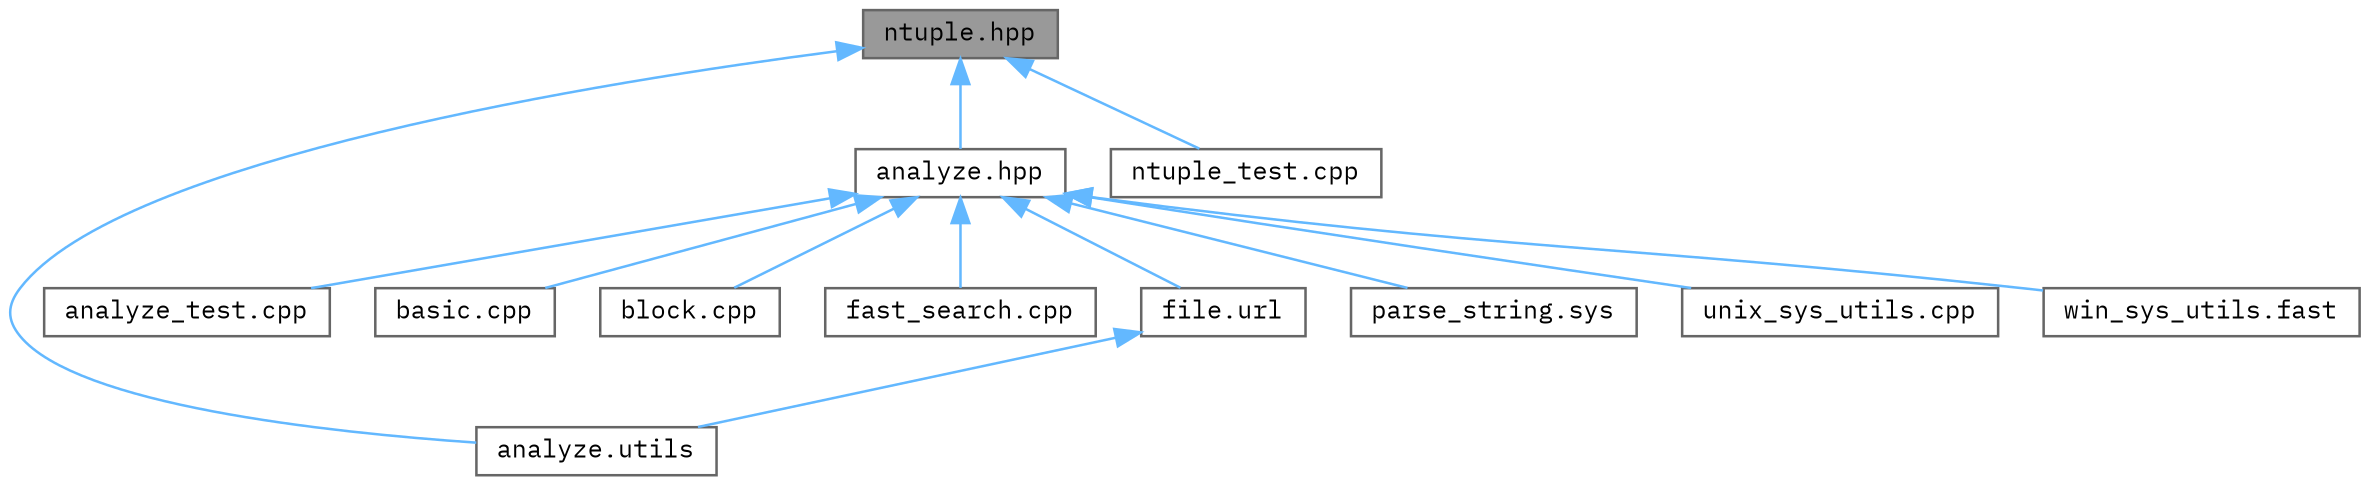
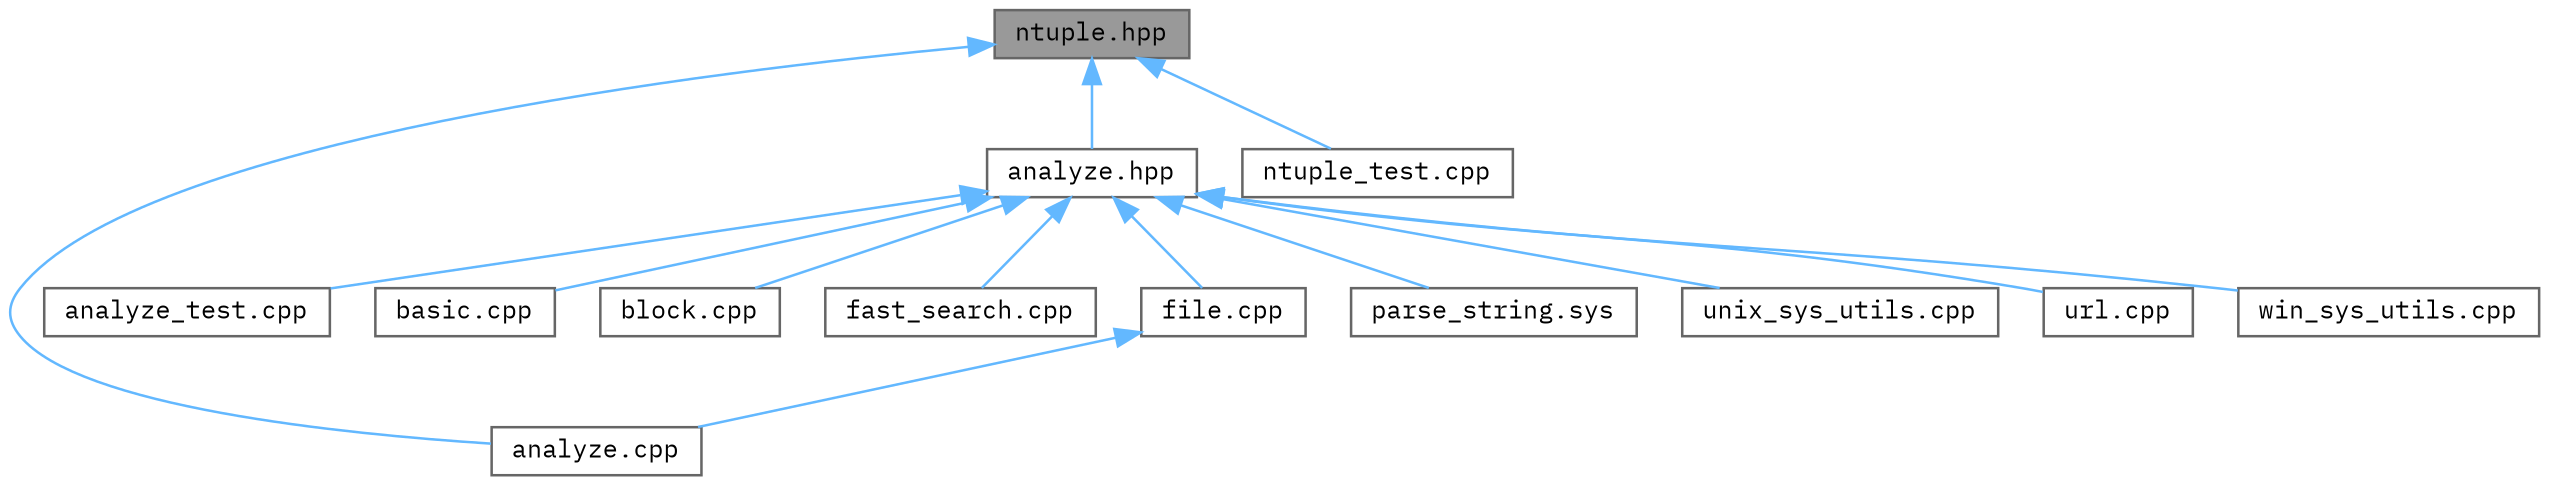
(1223, 312) -> (1223, 312)
none -> (2118, 312)
(2202, 312) -> (2389, 312)
(596, 451) -> (597, 451)
